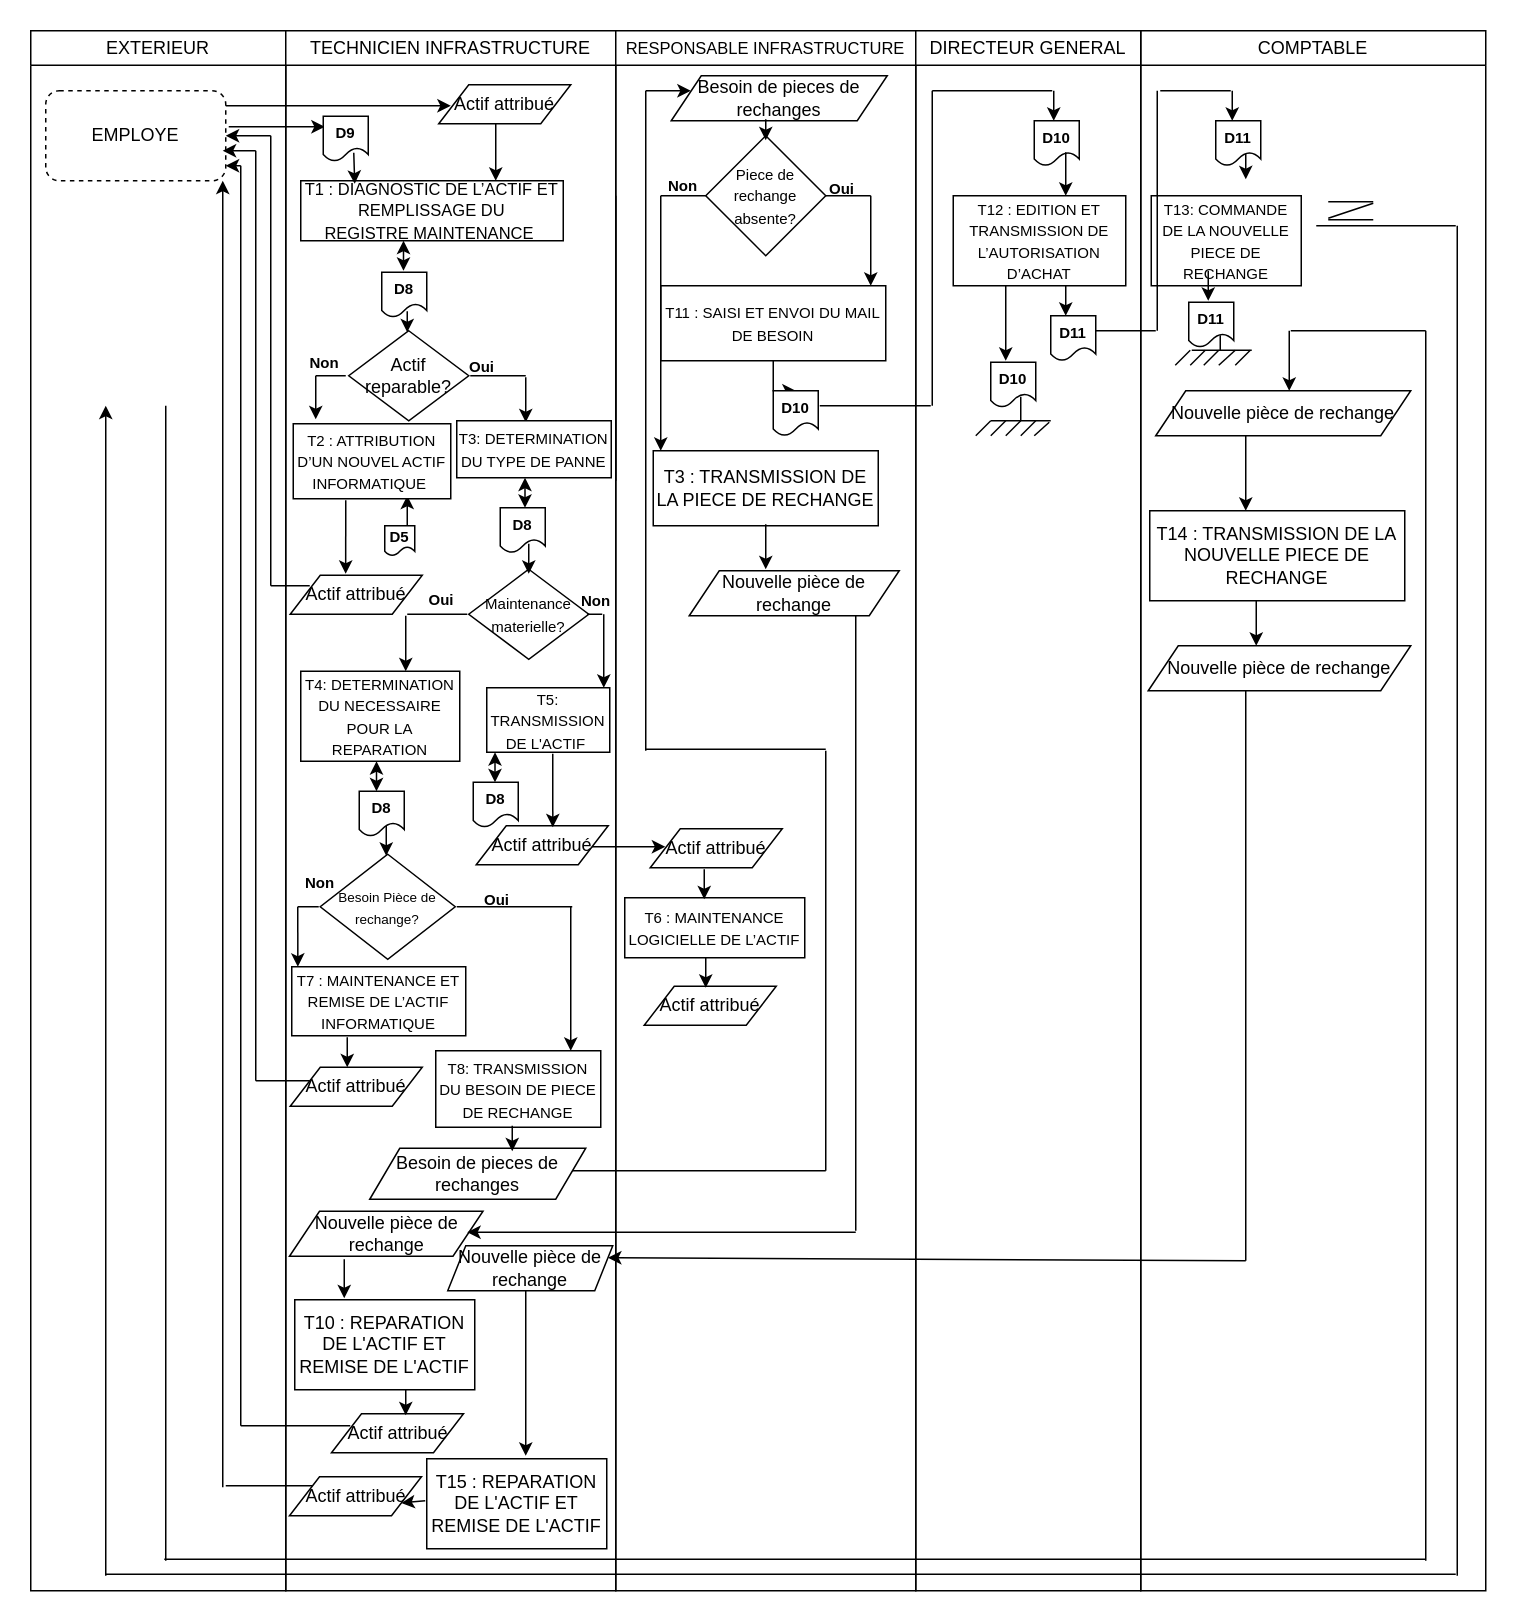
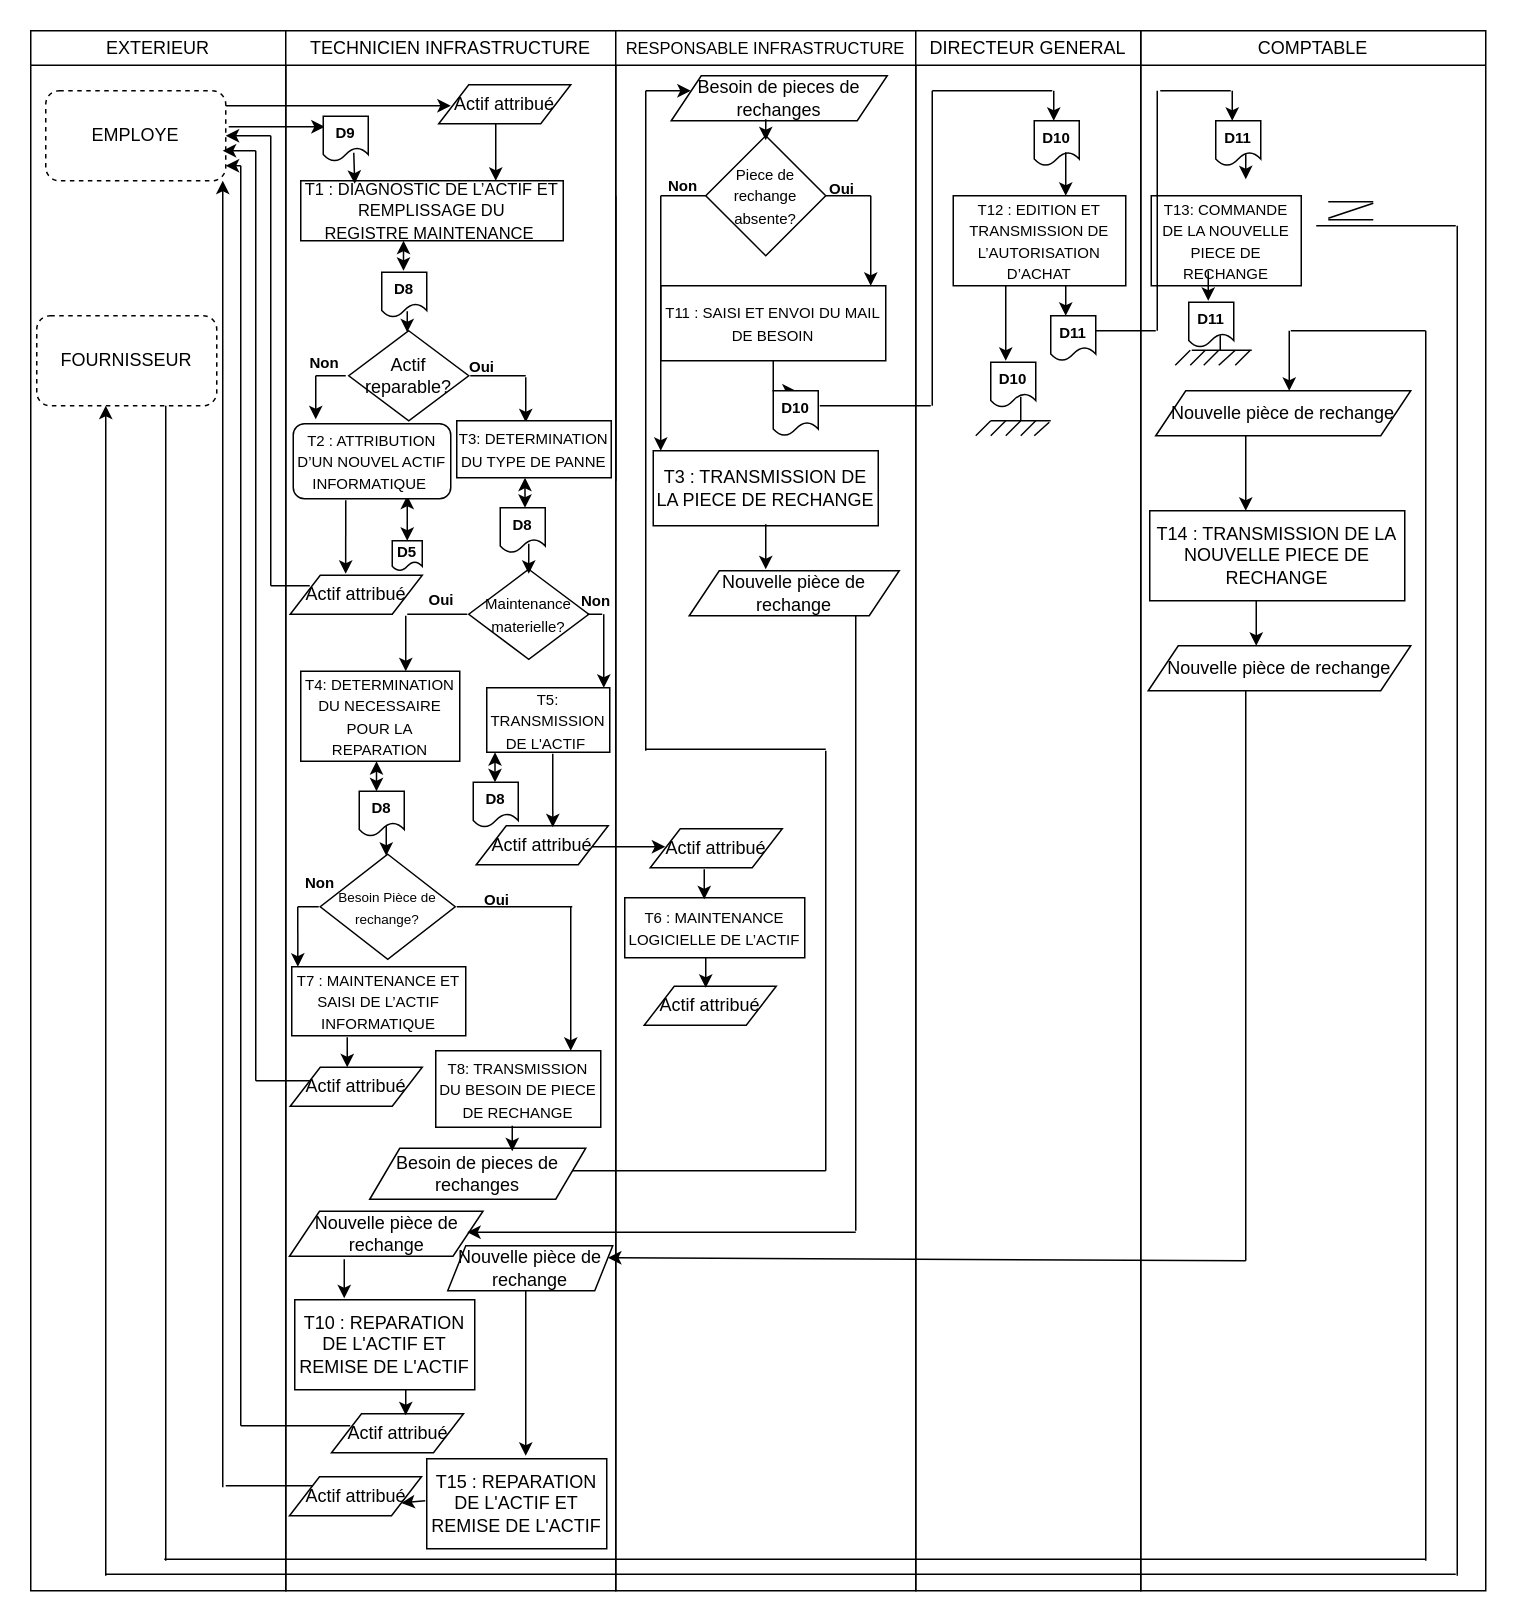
none -> (127, 361)
(372, 461) -> (372, 461)
(400, 541) -> (407, 556)
(379, 1001) -> (379, 1001)
